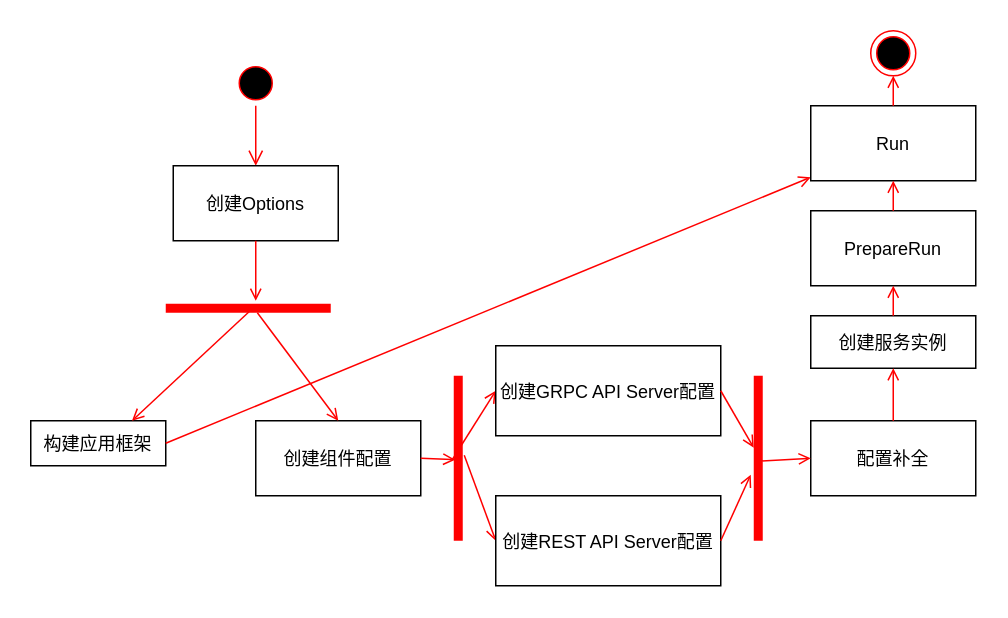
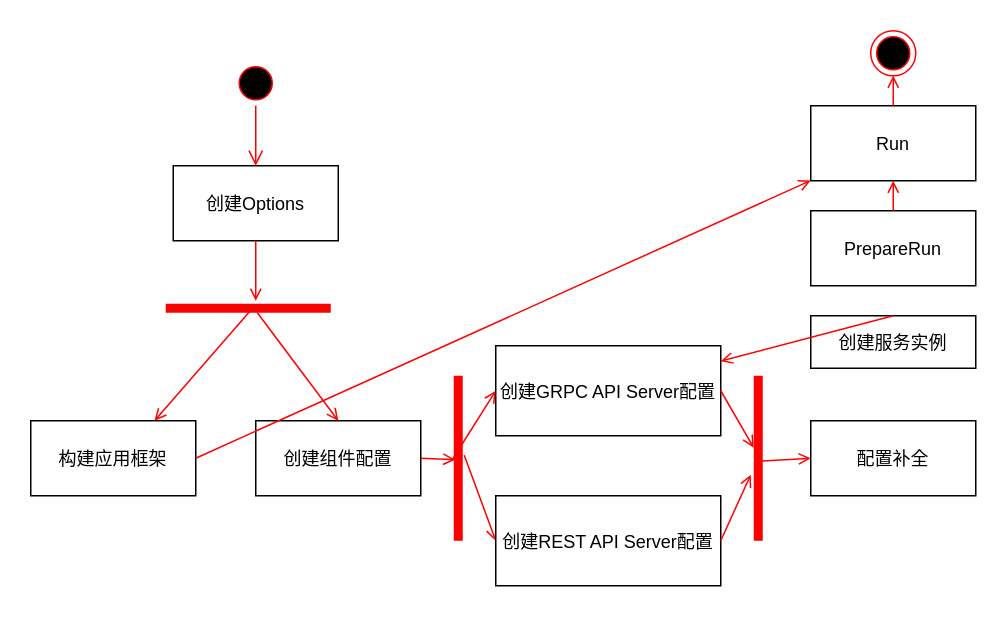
(893, 302) -> (809, 338)
(893, 397) -> none
(98, 443) -> (113, 458)
